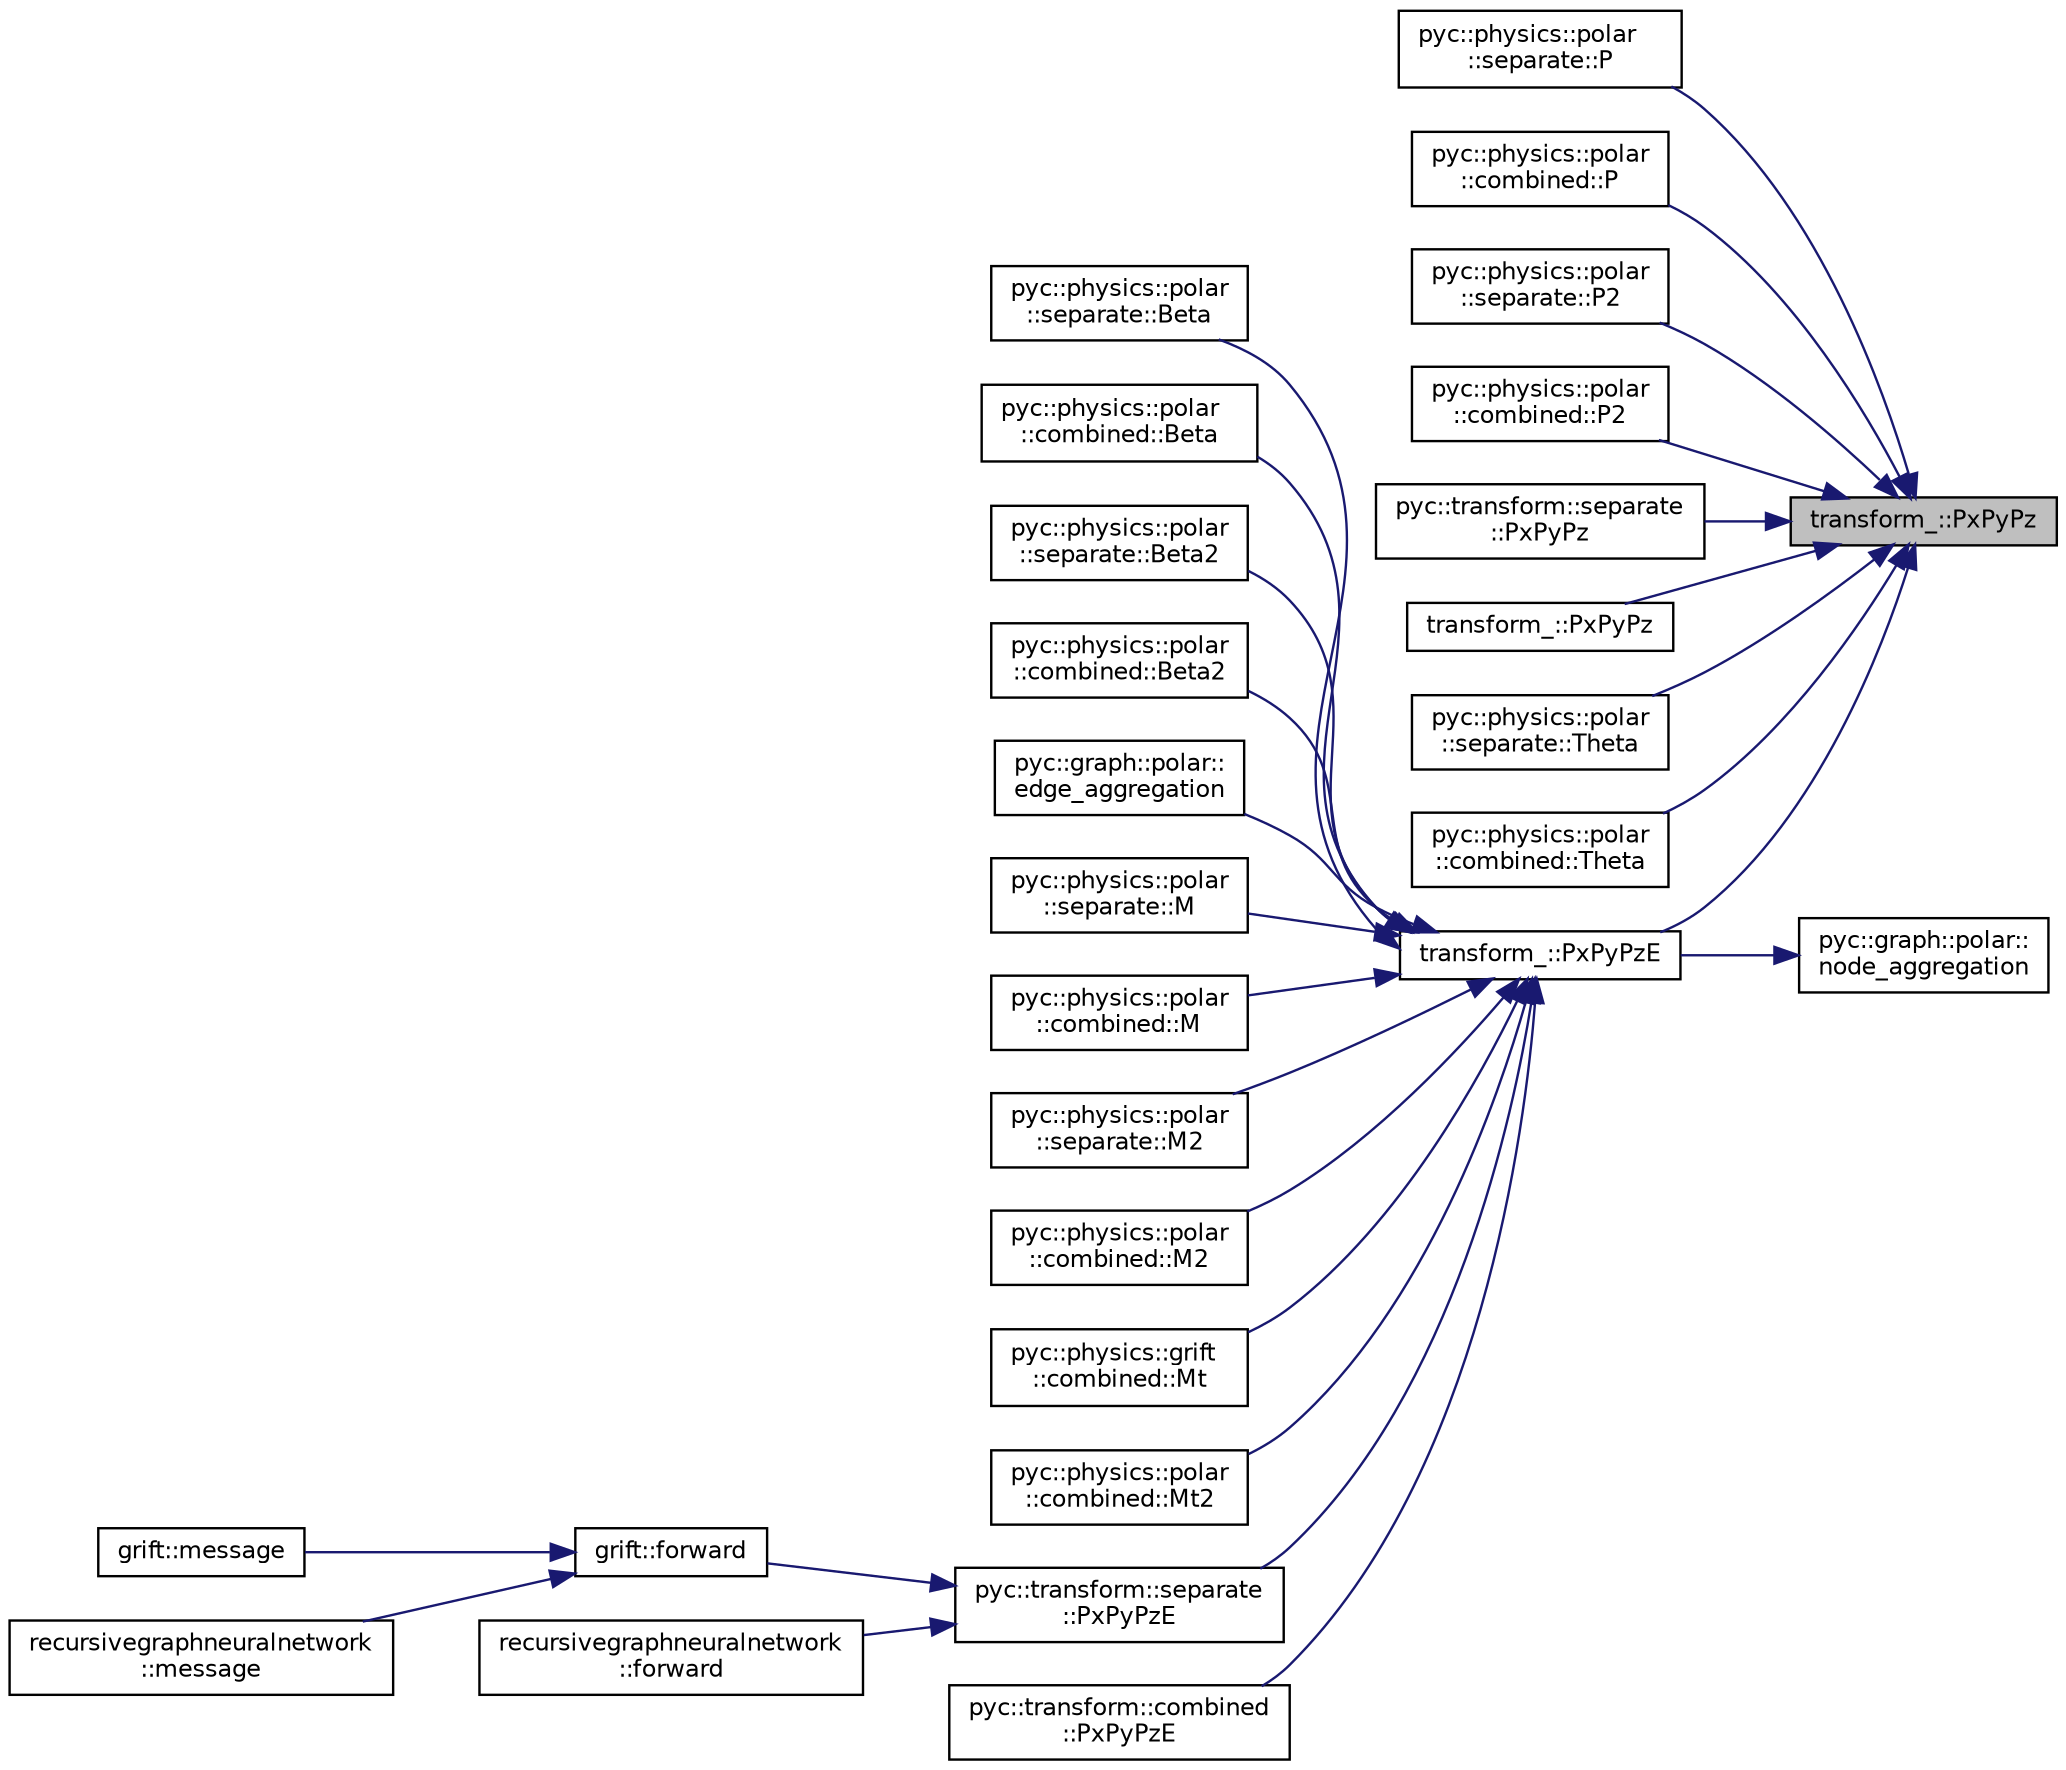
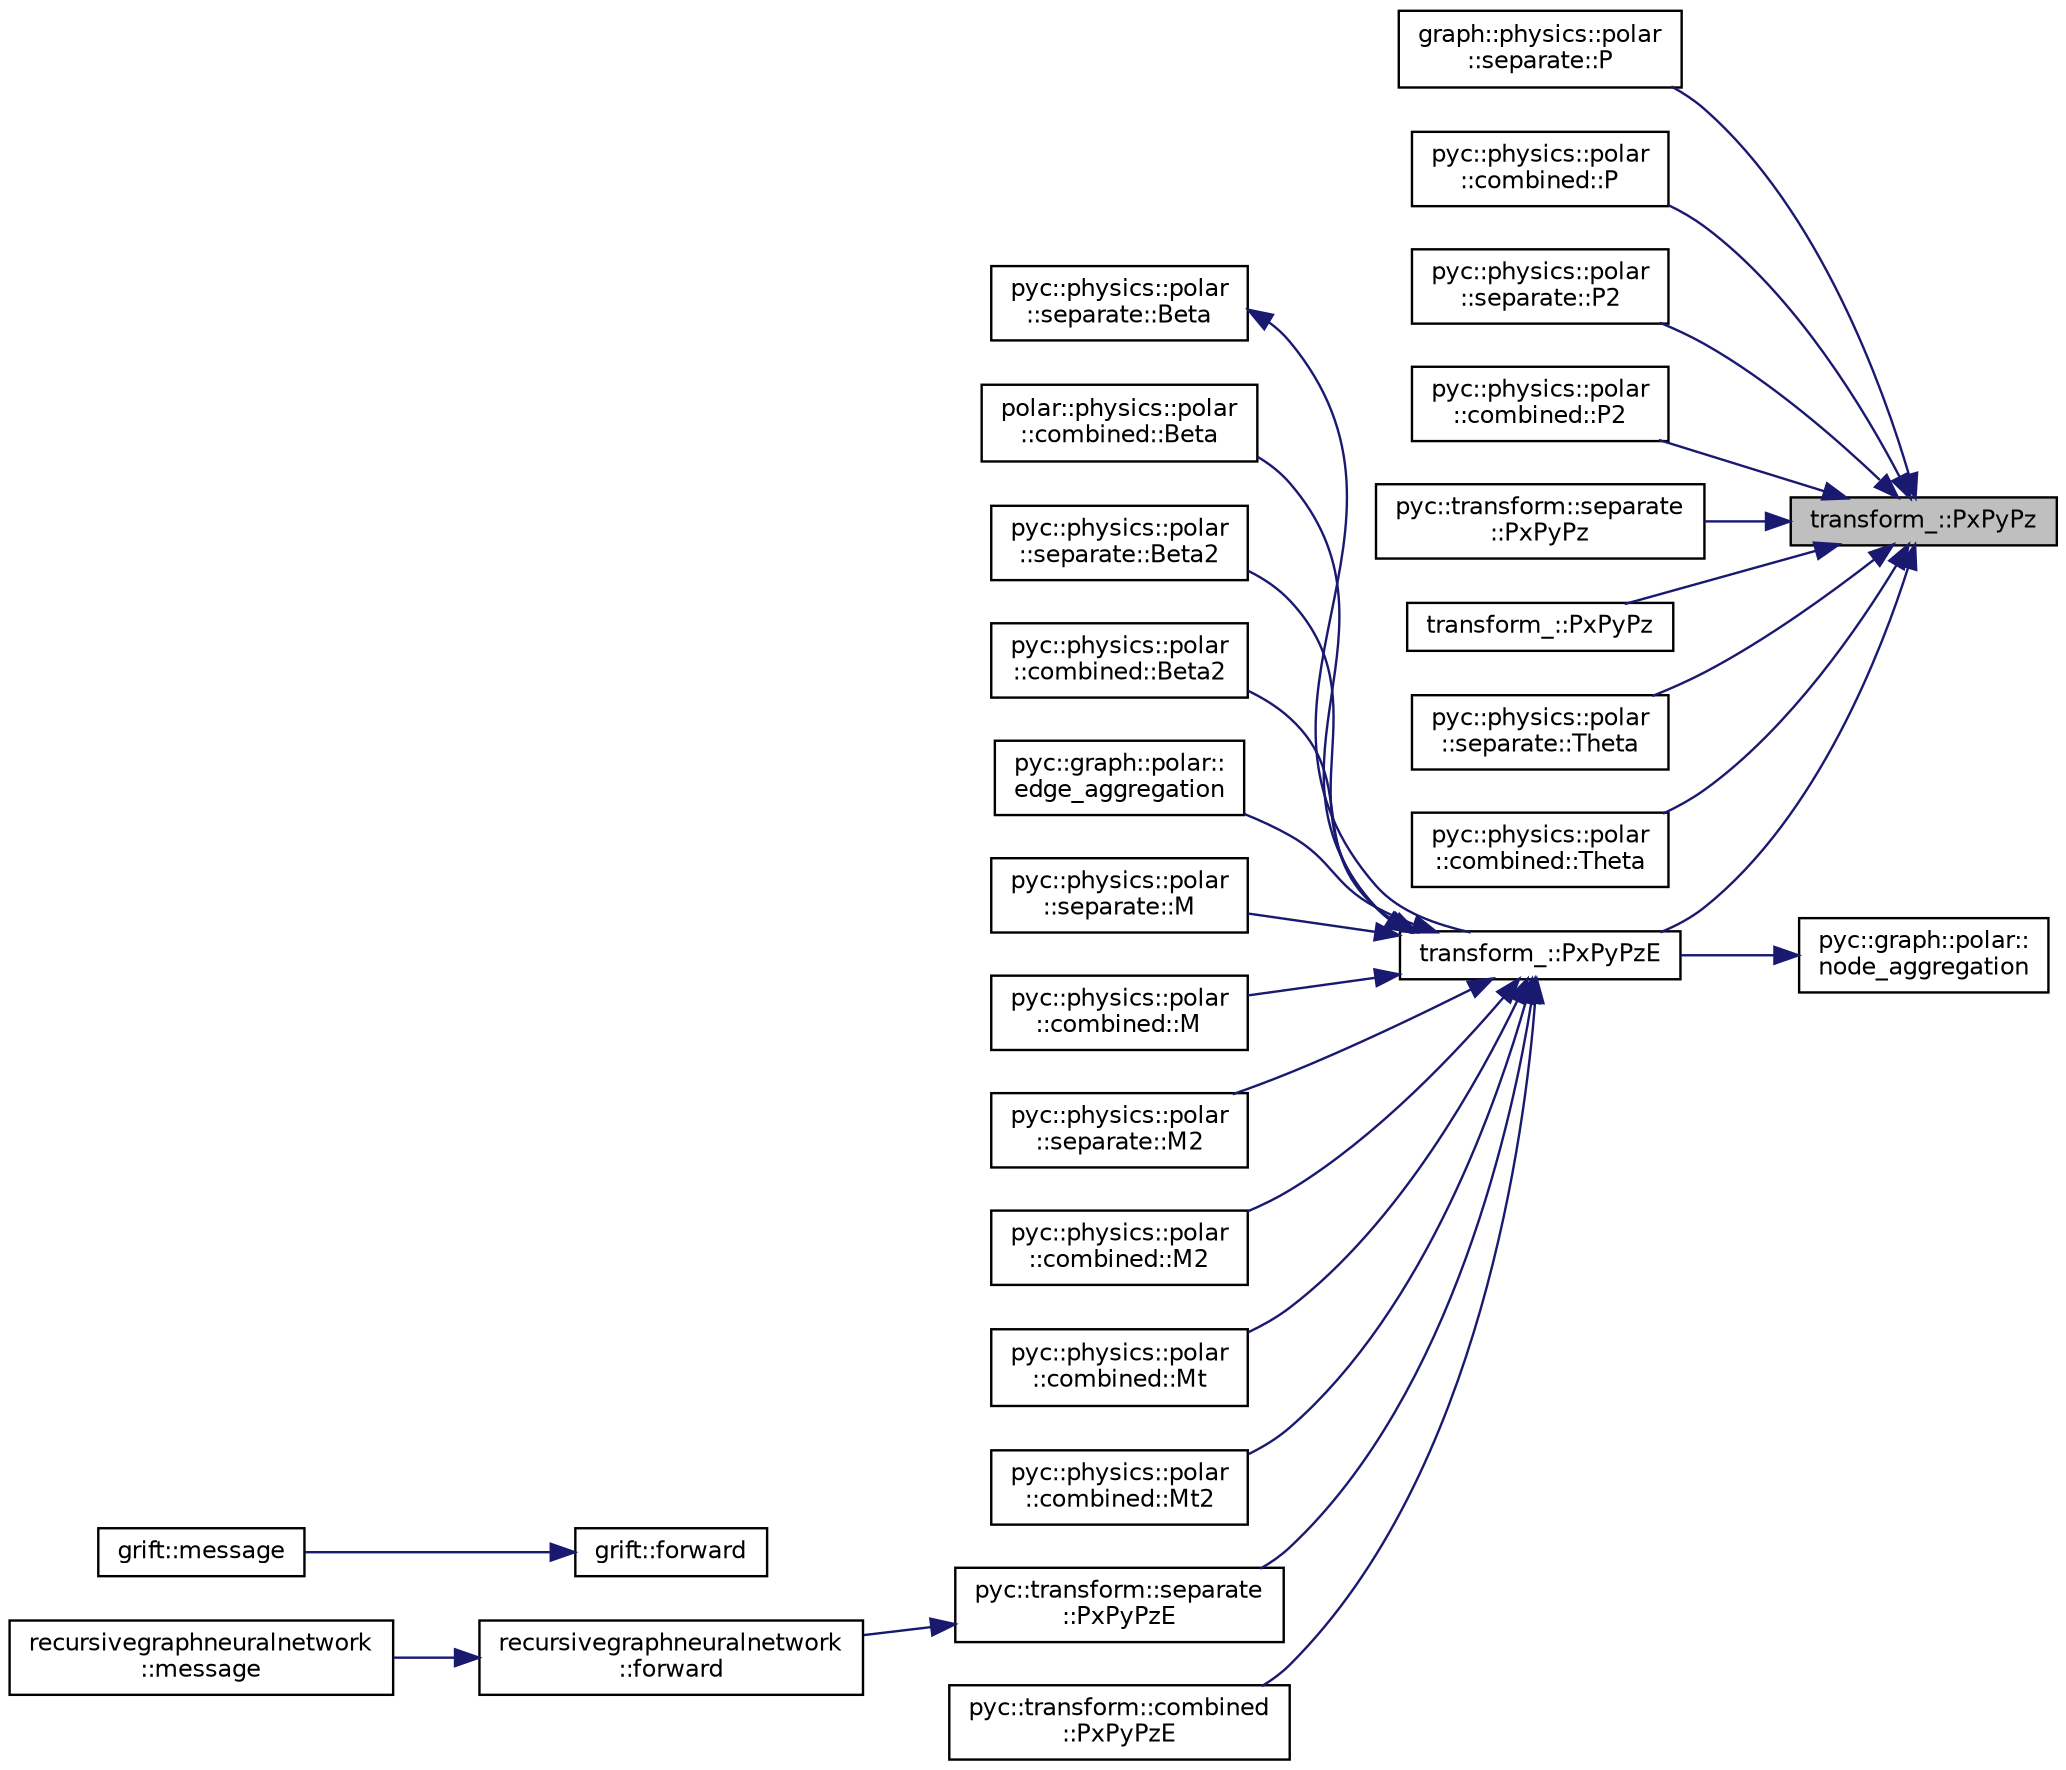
(1540, 49) -> (1540, 49)
(1120, 423) -> (1120, 423)
(1345, 552) -> (1343, 548)
(1120, 1368) -> (1120, 1368)
(849, 1573) -> none
(457, 1600) -> (424, 1658)
